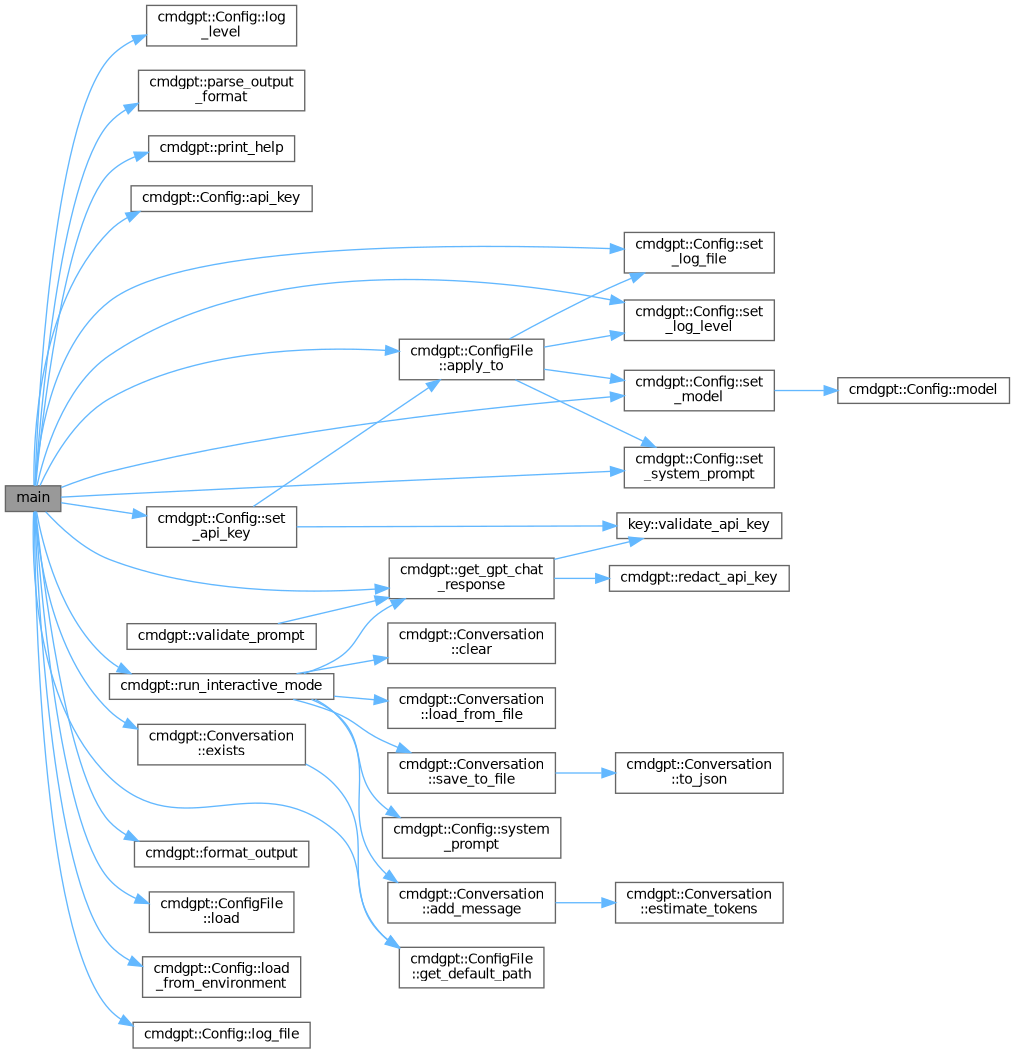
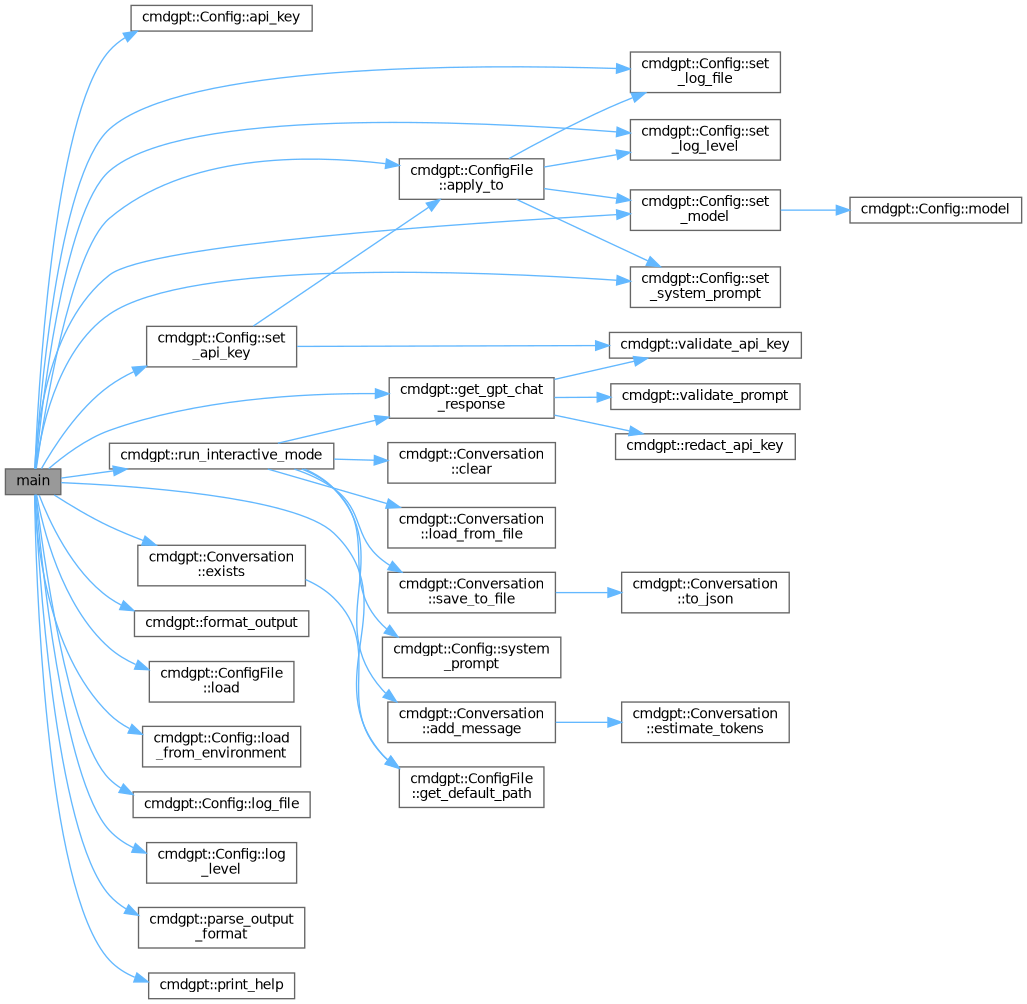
(699, 526) -> (705, 345)
(327, 612) -> (576, 397)
